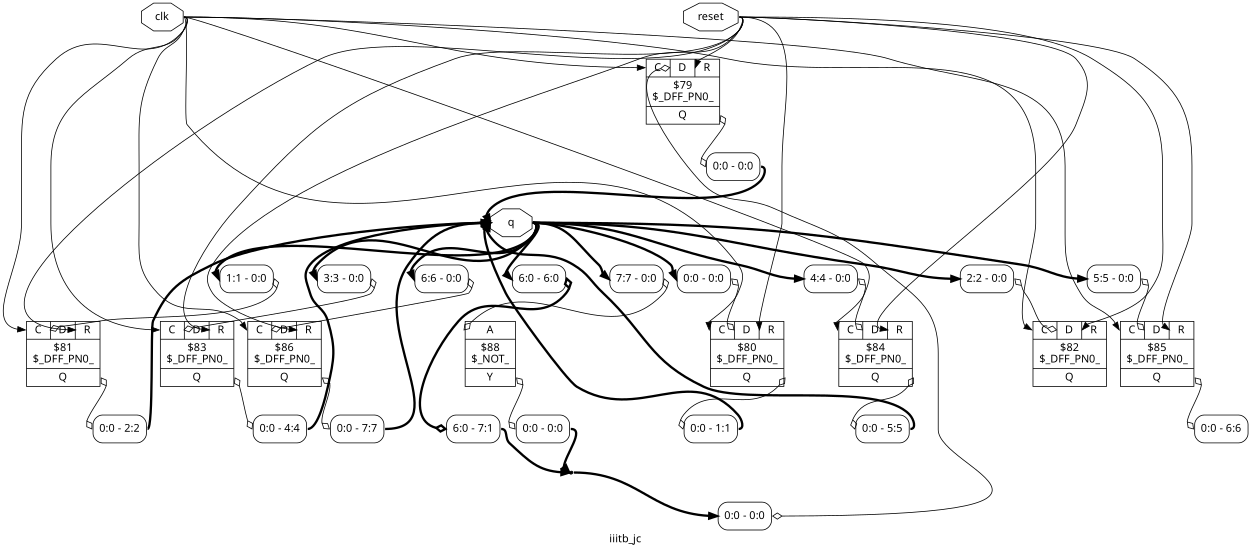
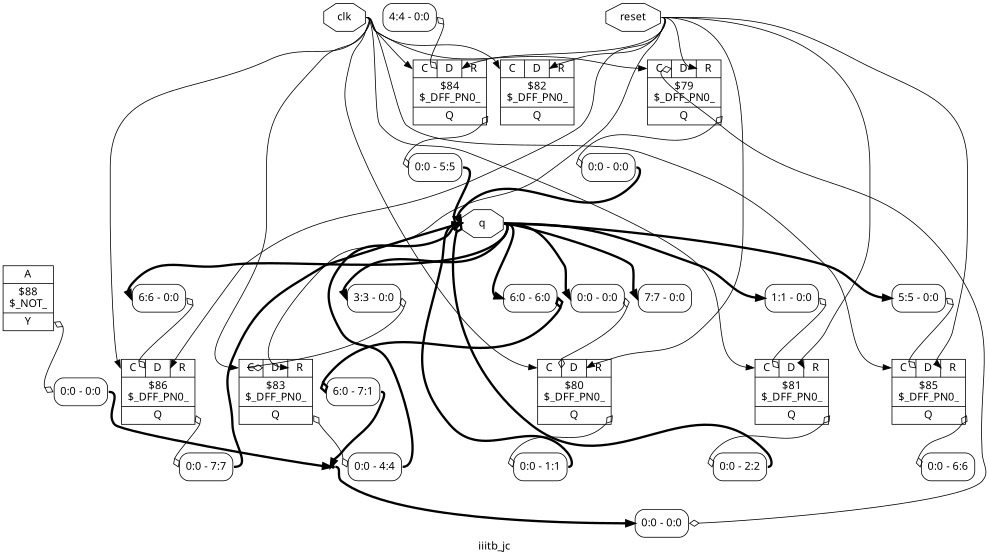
(665, 245) -> none
(987, 279) -> none
(571, 310) -> none
(682, 375) -> (464, 191)
